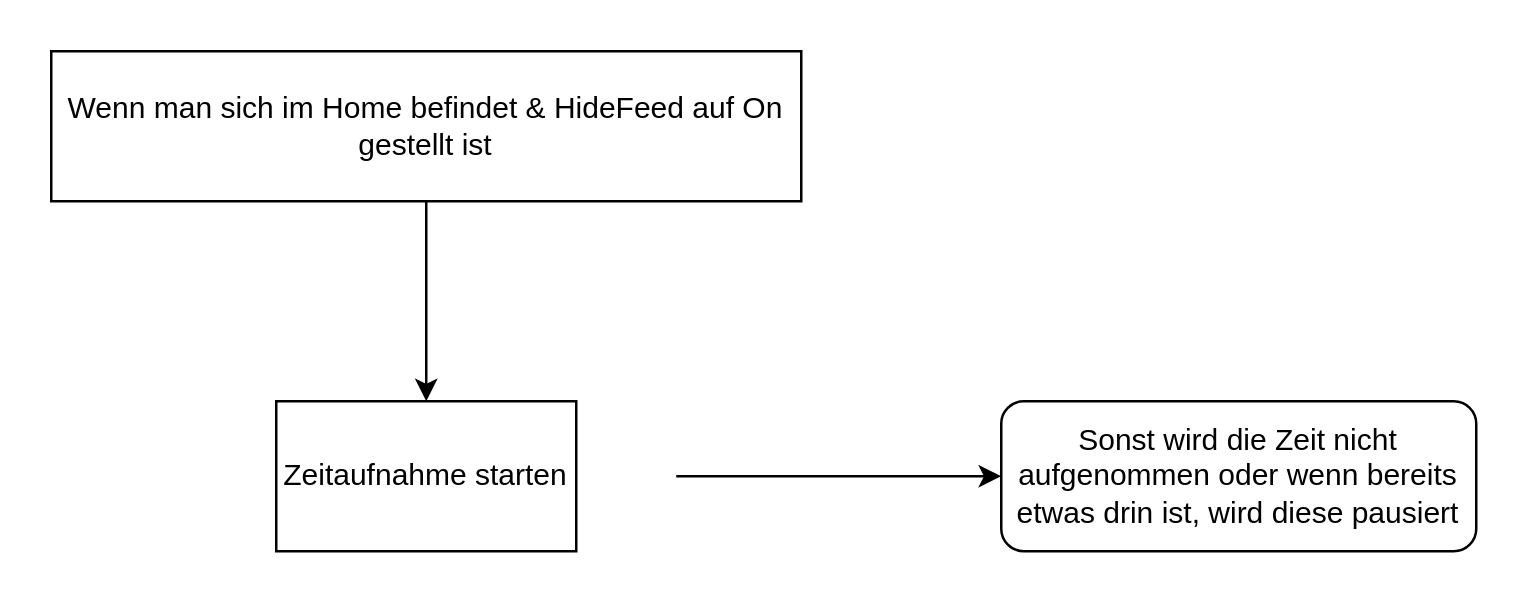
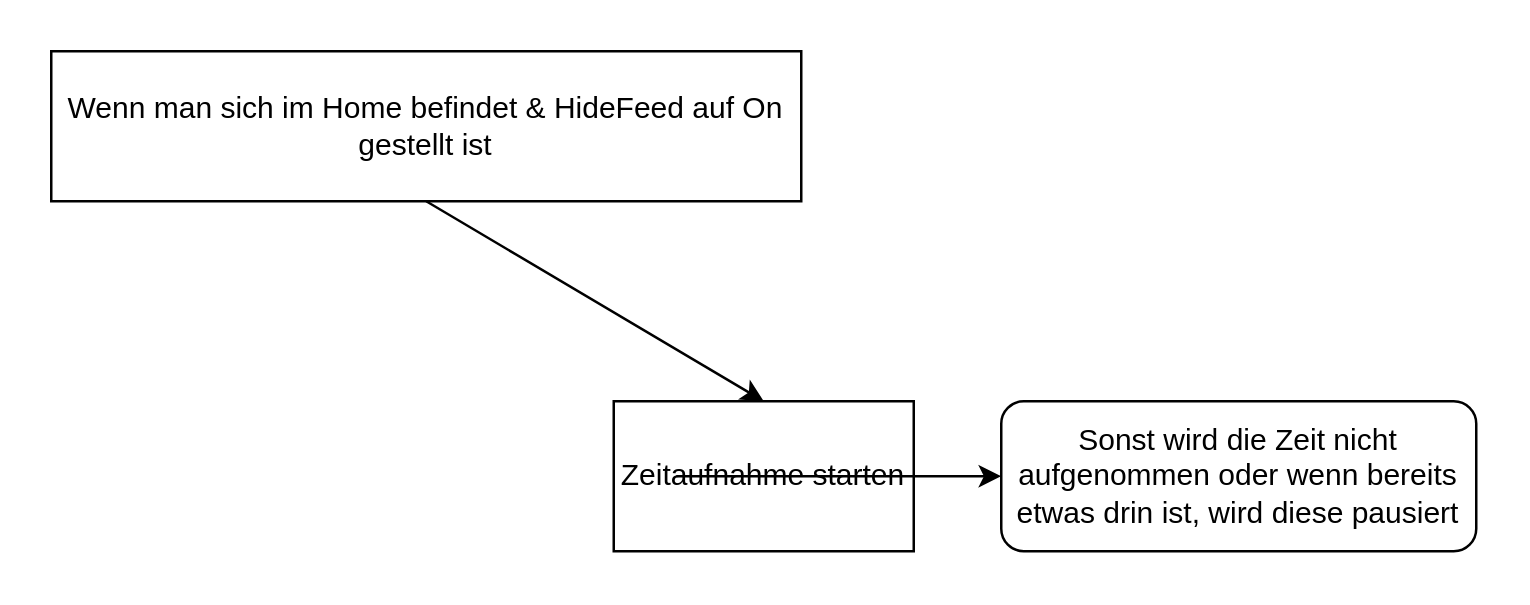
(426, 476) -> (764, 476)
